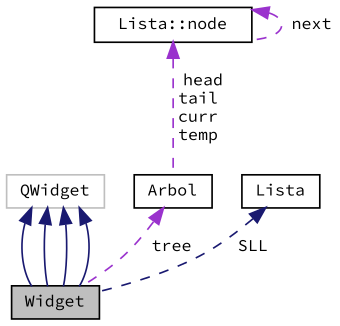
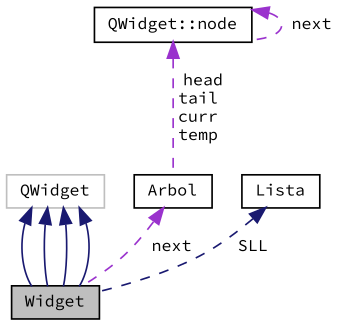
(173, 25) -> (173, 25)
(167, 247) -> (167, 247)
